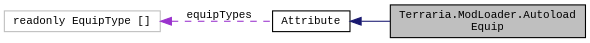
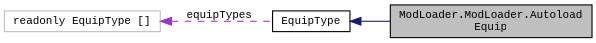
(311, 21) -> (311, 21)
(488, 21) -> (491, 21)
